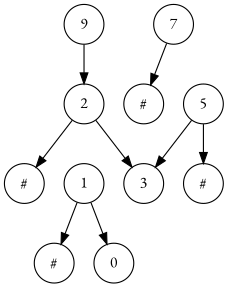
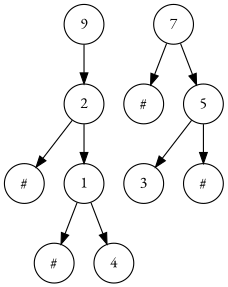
none -> (187, 59)
(110, 139) -> (84, 138)
(114, 263) -> (114, 263)
